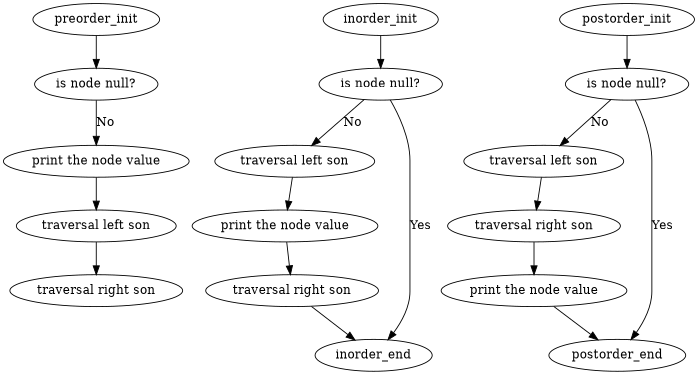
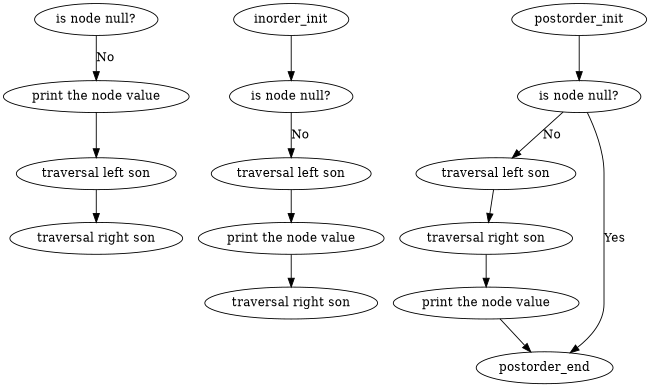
(96, 19) -> none
(374, 355) -> none
